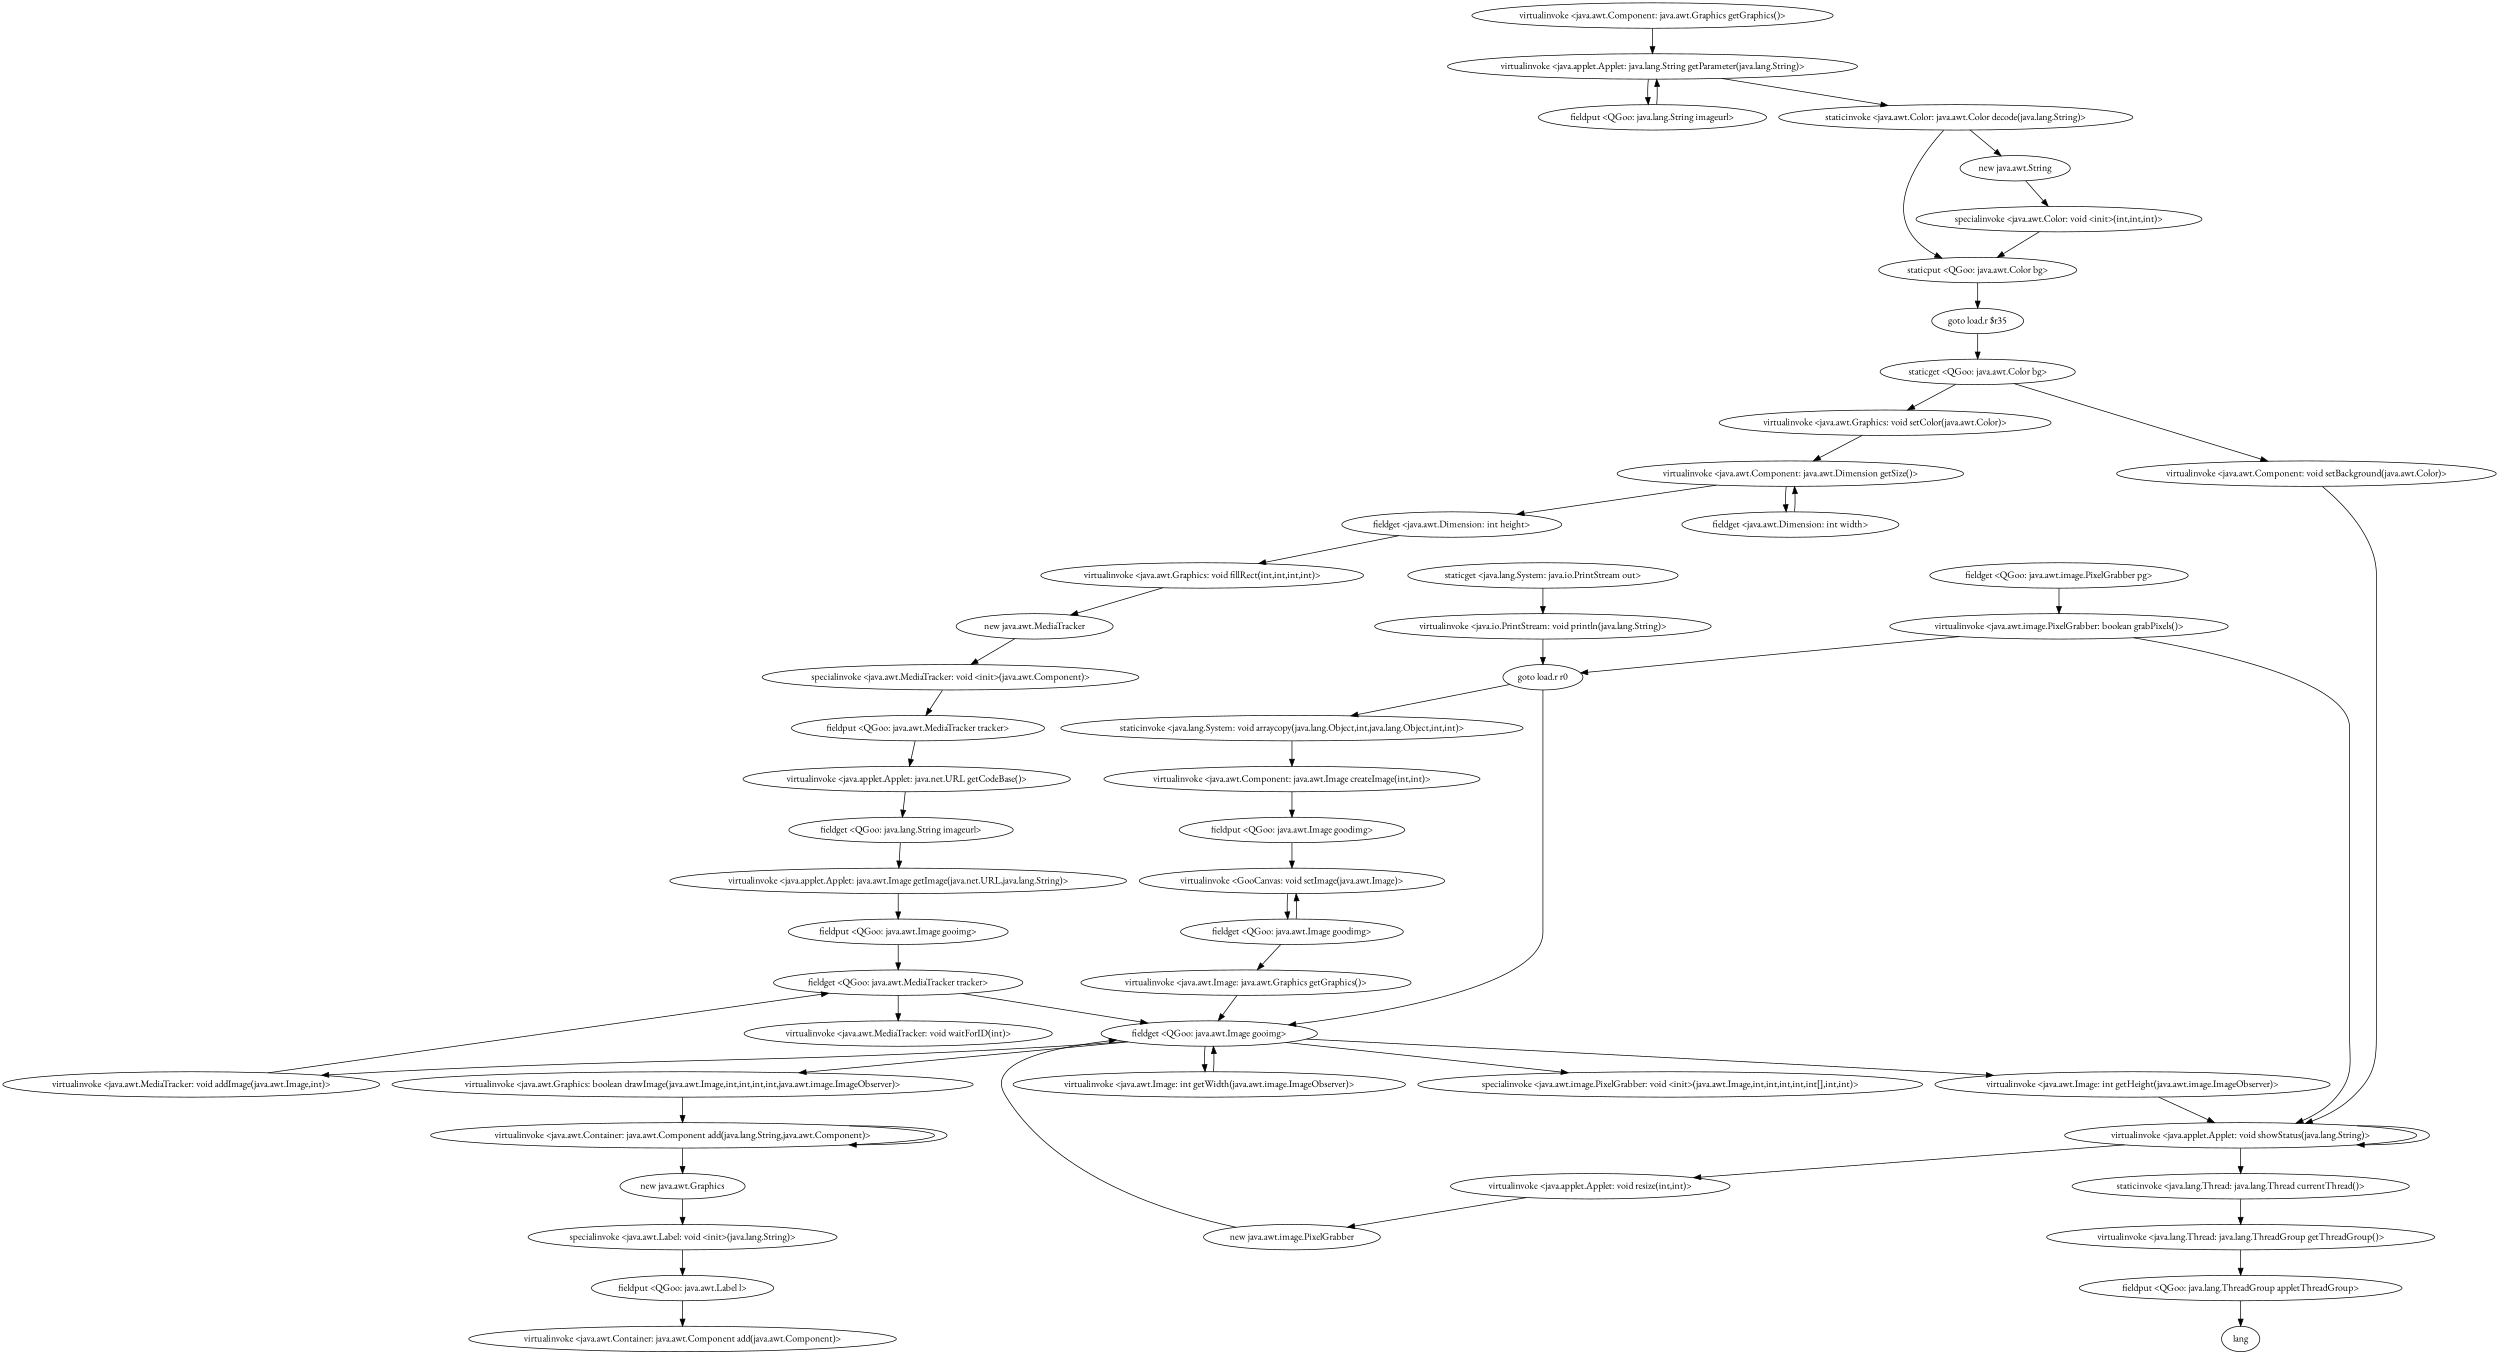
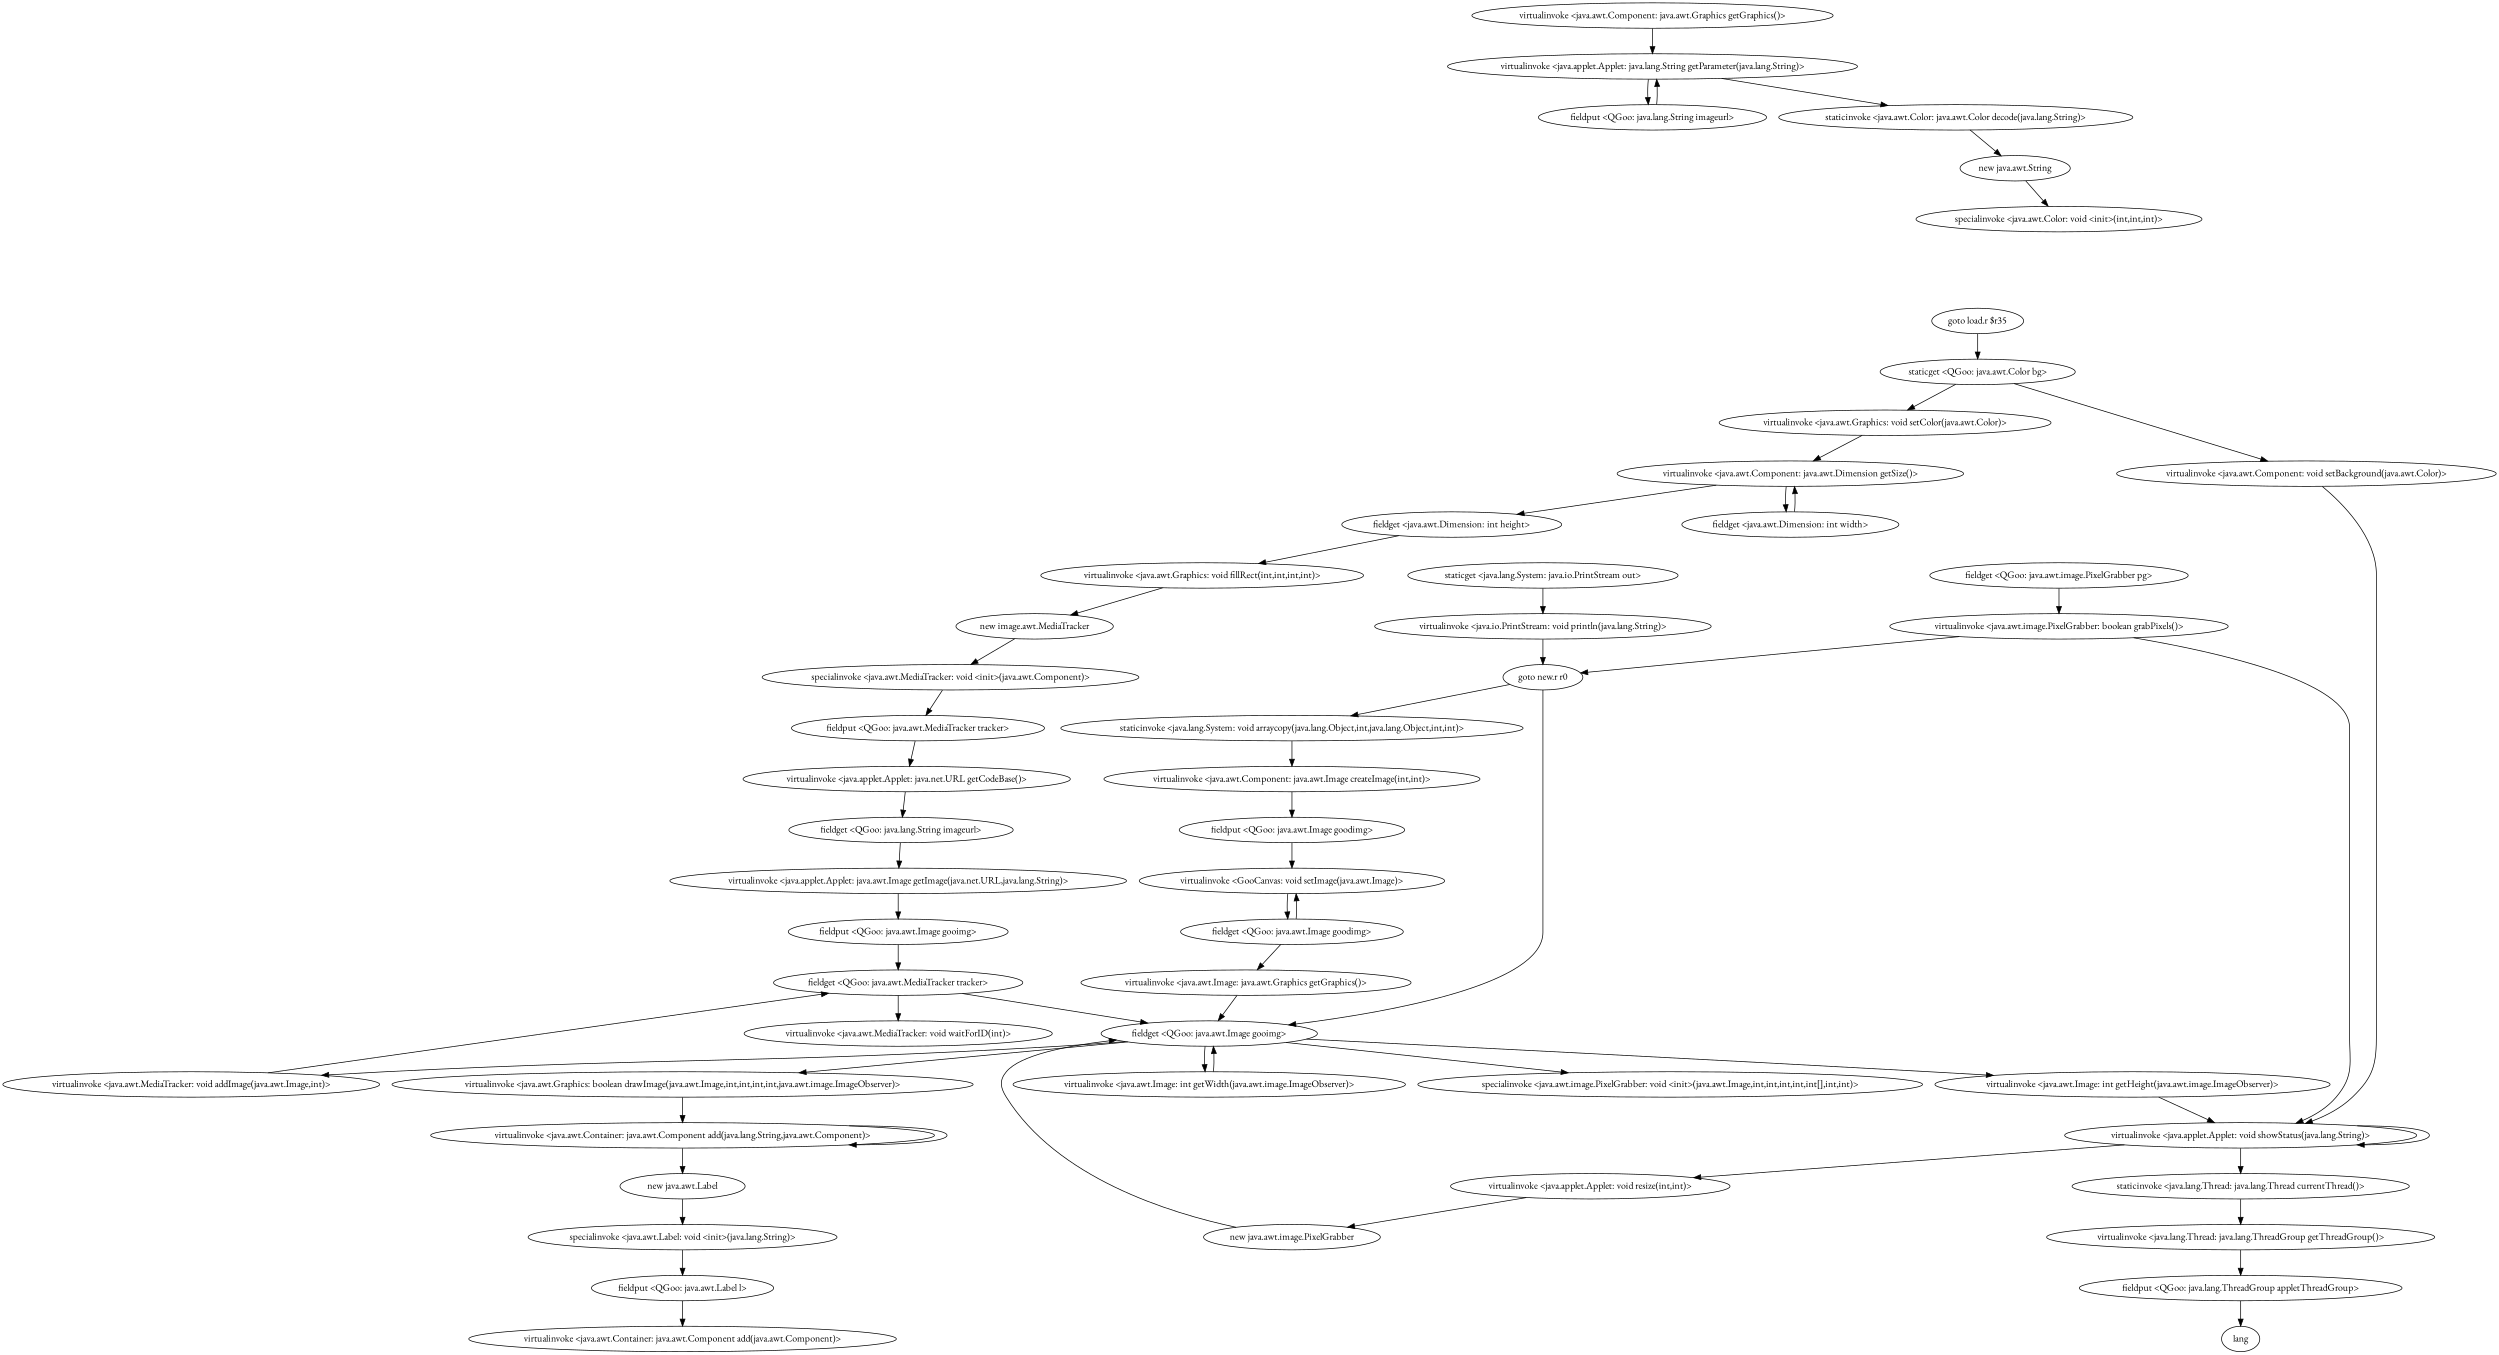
(1978, 270) -> none
(1035, 626) -> (1035, 626)
(1543, 677) -> (1543, 677)
(683, 1186) -> (683, 1186)
